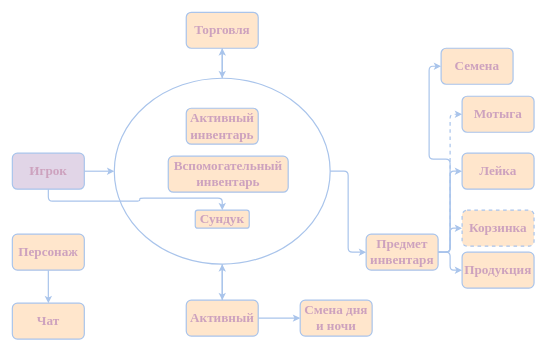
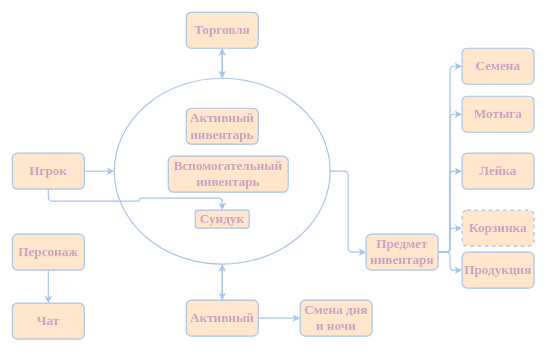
(477, 66) -> (498, 66)
(453, 114) -> (453, 114)
(48, 171) -> (48, 171)
